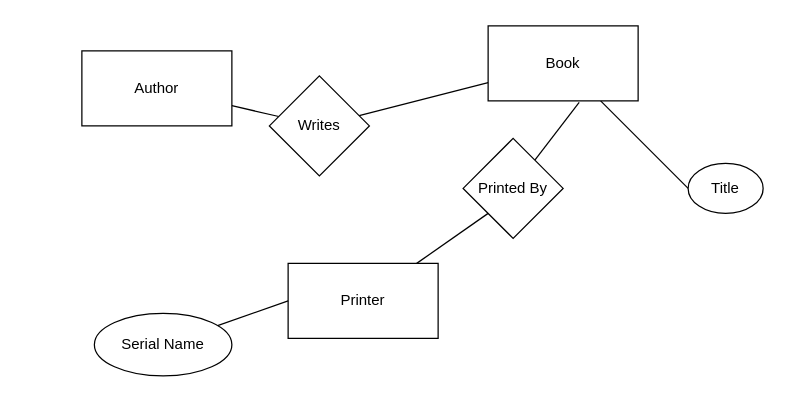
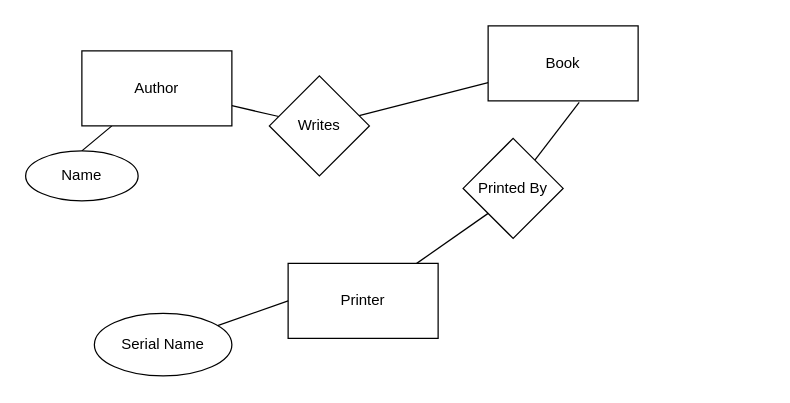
none -> (97, 138)
(644, 144) -> none
none -> (82, 176)
(726, 188) -> none
